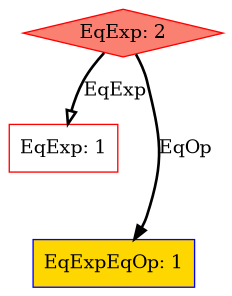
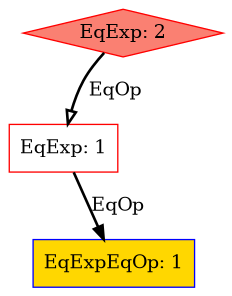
(115, 91) -> (115, 91)
(158, 141) -> (86, 200)
